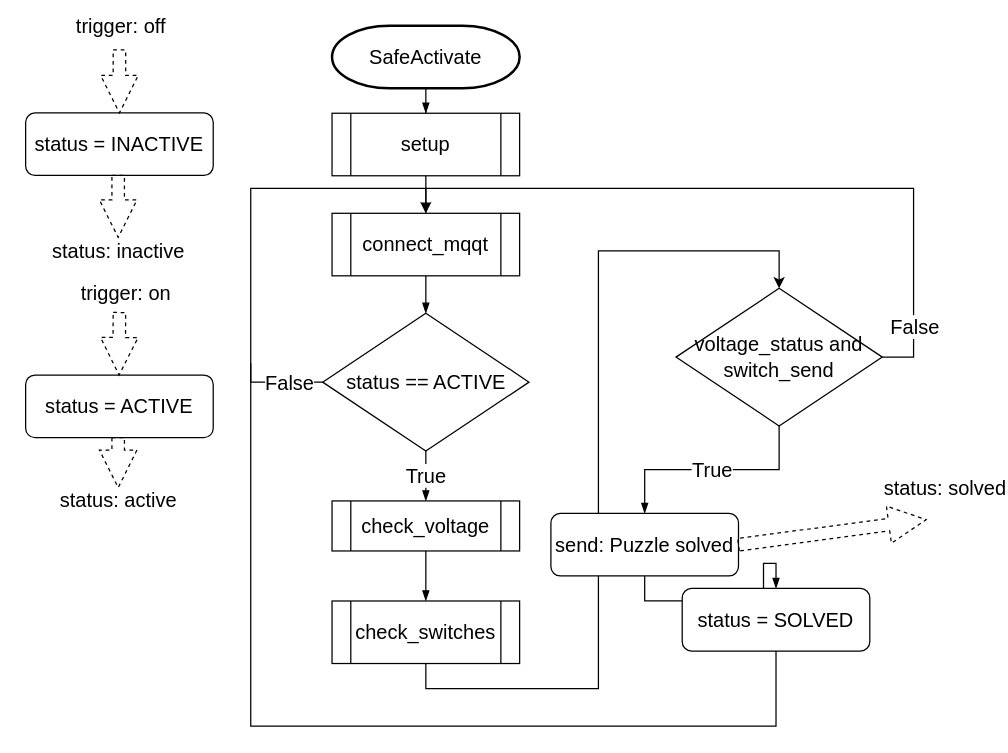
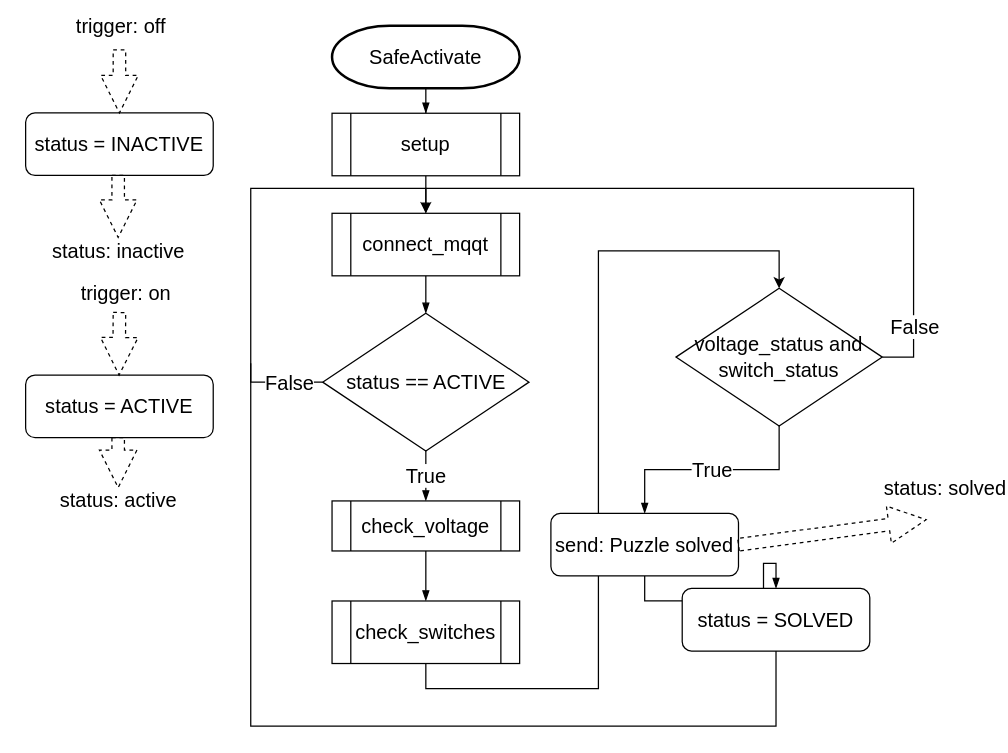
(779, 357) -> (779, 357)
